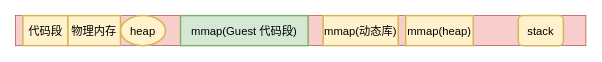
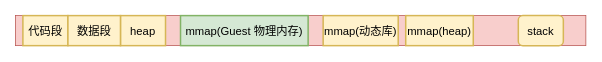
(94, 30) -> (94, 30)
(143, 30) -> (143, 30)
(244, 30) -> (244, 30)
